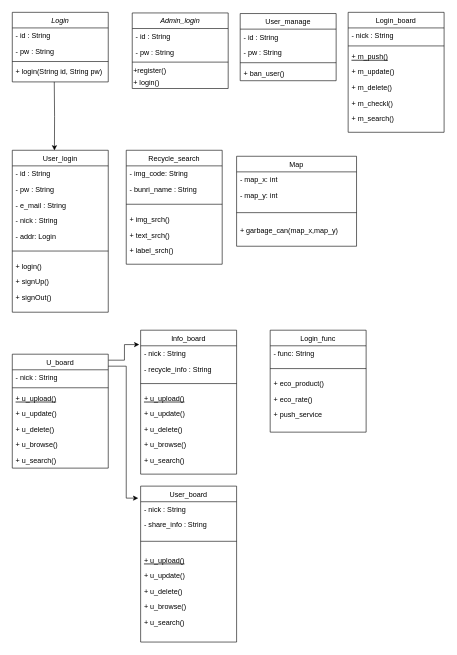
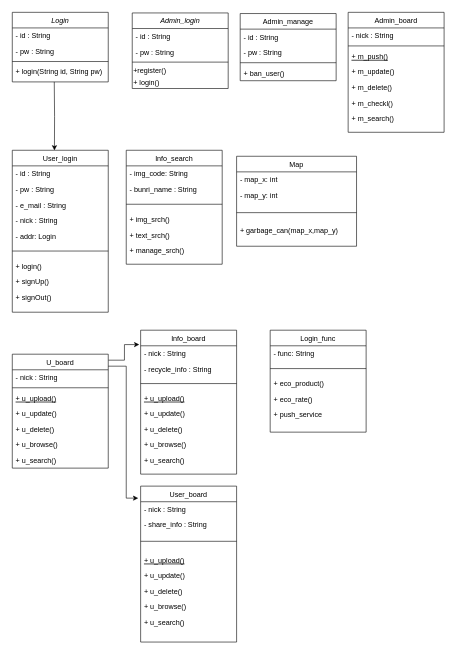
(396, 20) -> (396, 20)
(288, 22) -> (288, 22)
(174, 158) -> (174, 158)
(155, 251) -> (159, 251)
